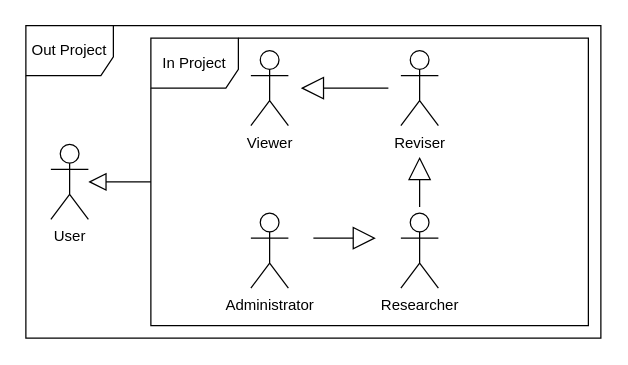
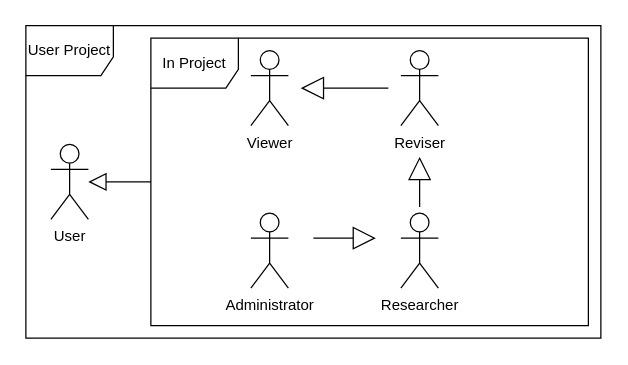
(69, 51) -> (69, 51)
